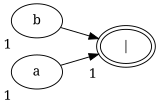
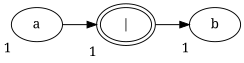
(75, 32) -> (168, 25)
